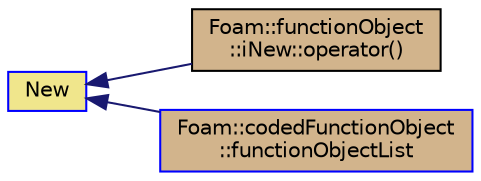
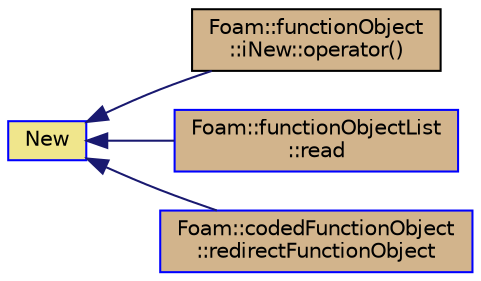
(316, 141) -> (316, 241)
none -> (316, 141)
